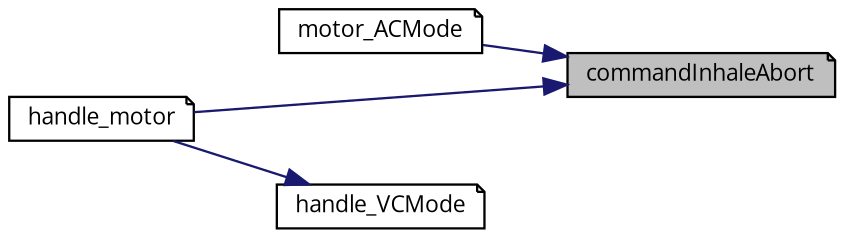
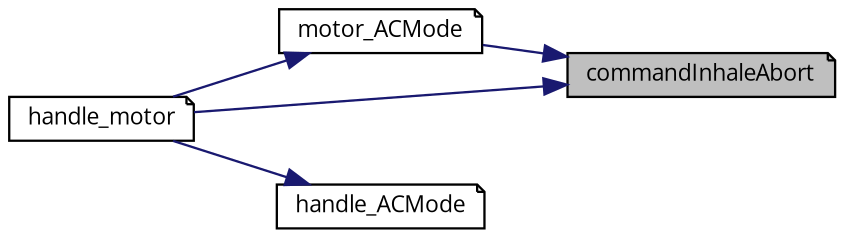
none -> (230, 79)
(381, 206) -> (381, 206)
